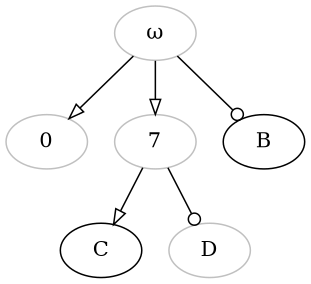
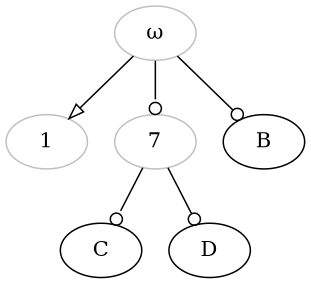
(155, 80) -> (155, 80)
(47, 142) -> (47, 142)
(132, 189) -> (132, 189)
(210, 250) -> (210, 250)
